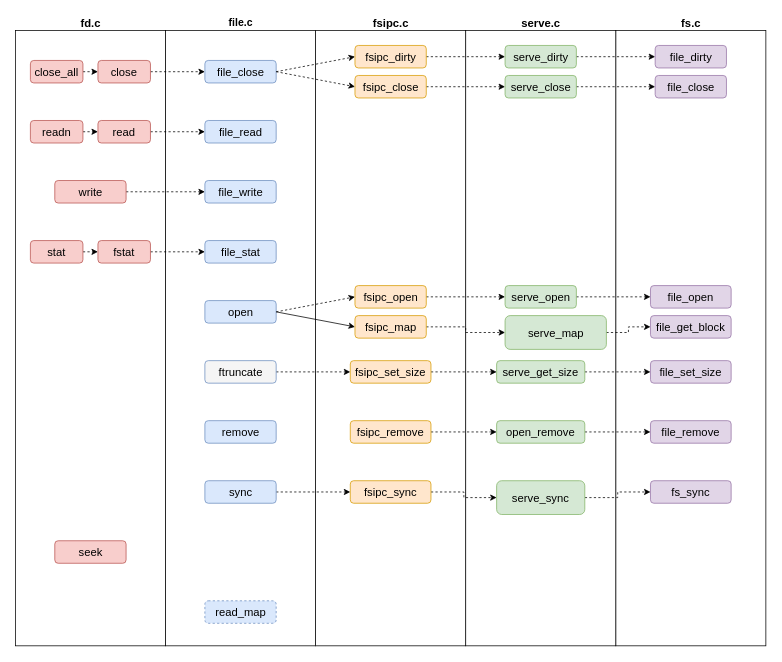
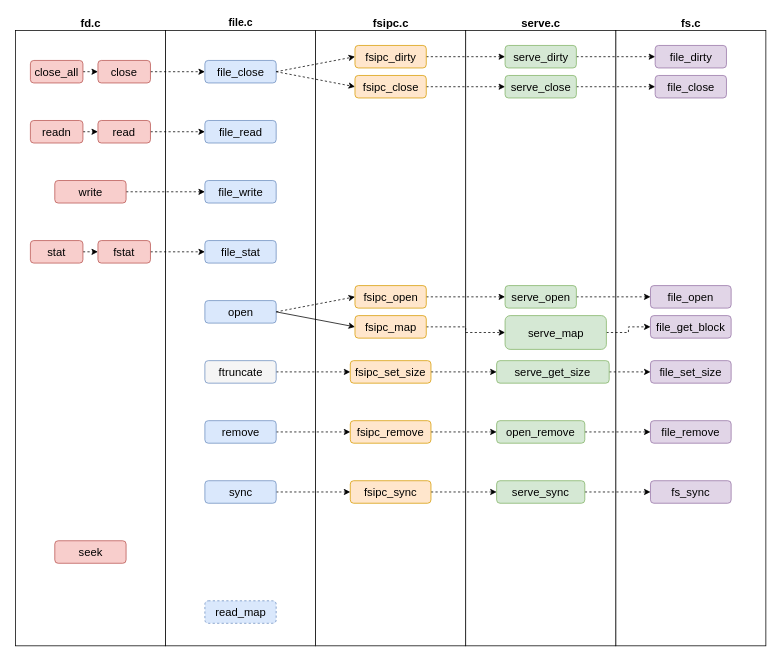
(540, 372) -> (553, 372)
none -> (343, 432)
(540, 497) -> (540, 492)
